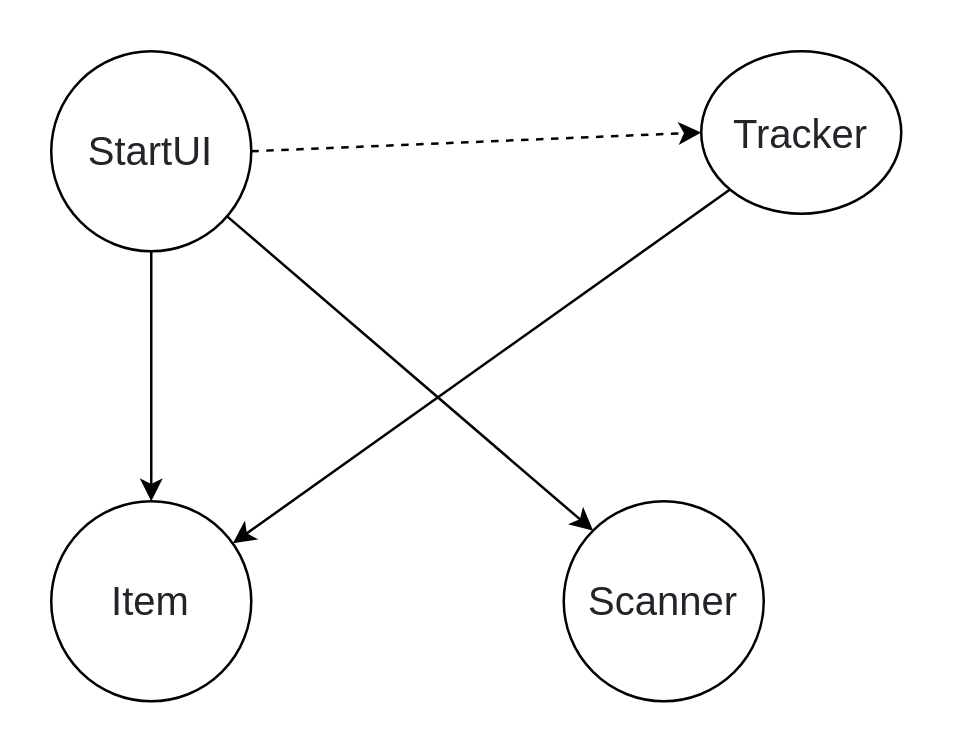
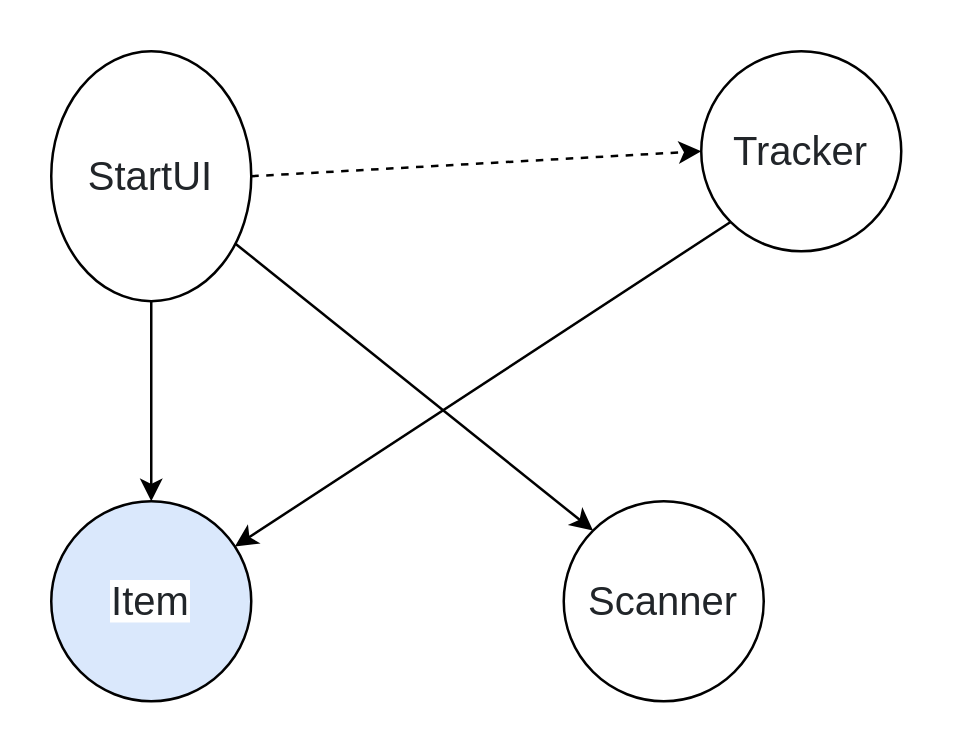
(801, 133) -> (801, 151)
(151, 151) -> (151, 176)
(151, 601) -> (151, 601)
